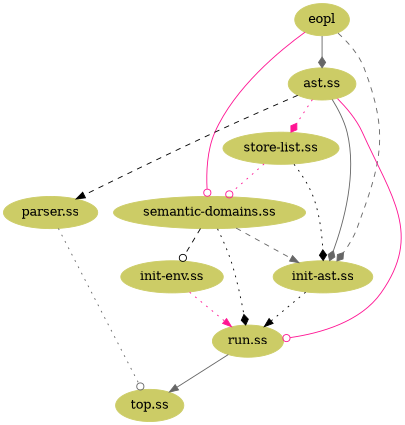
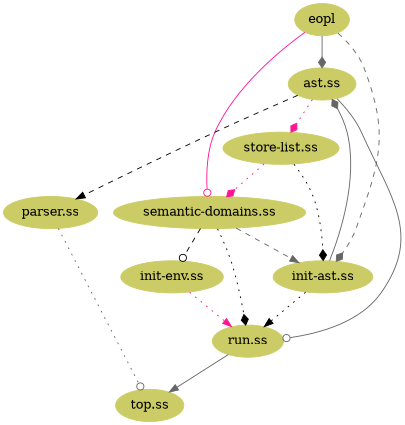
(350, 174) -> (349, 185)
(248, 178) -> (249, 177)
(401, 242) -> (400, 242)
